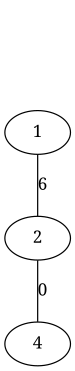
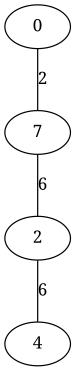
none -> (38, 27)
(38, 132) -> (38, 132)
(43, 291) -> (43, 291)
